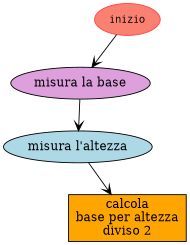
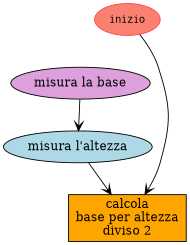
(107, 47) -> (168, 109)
